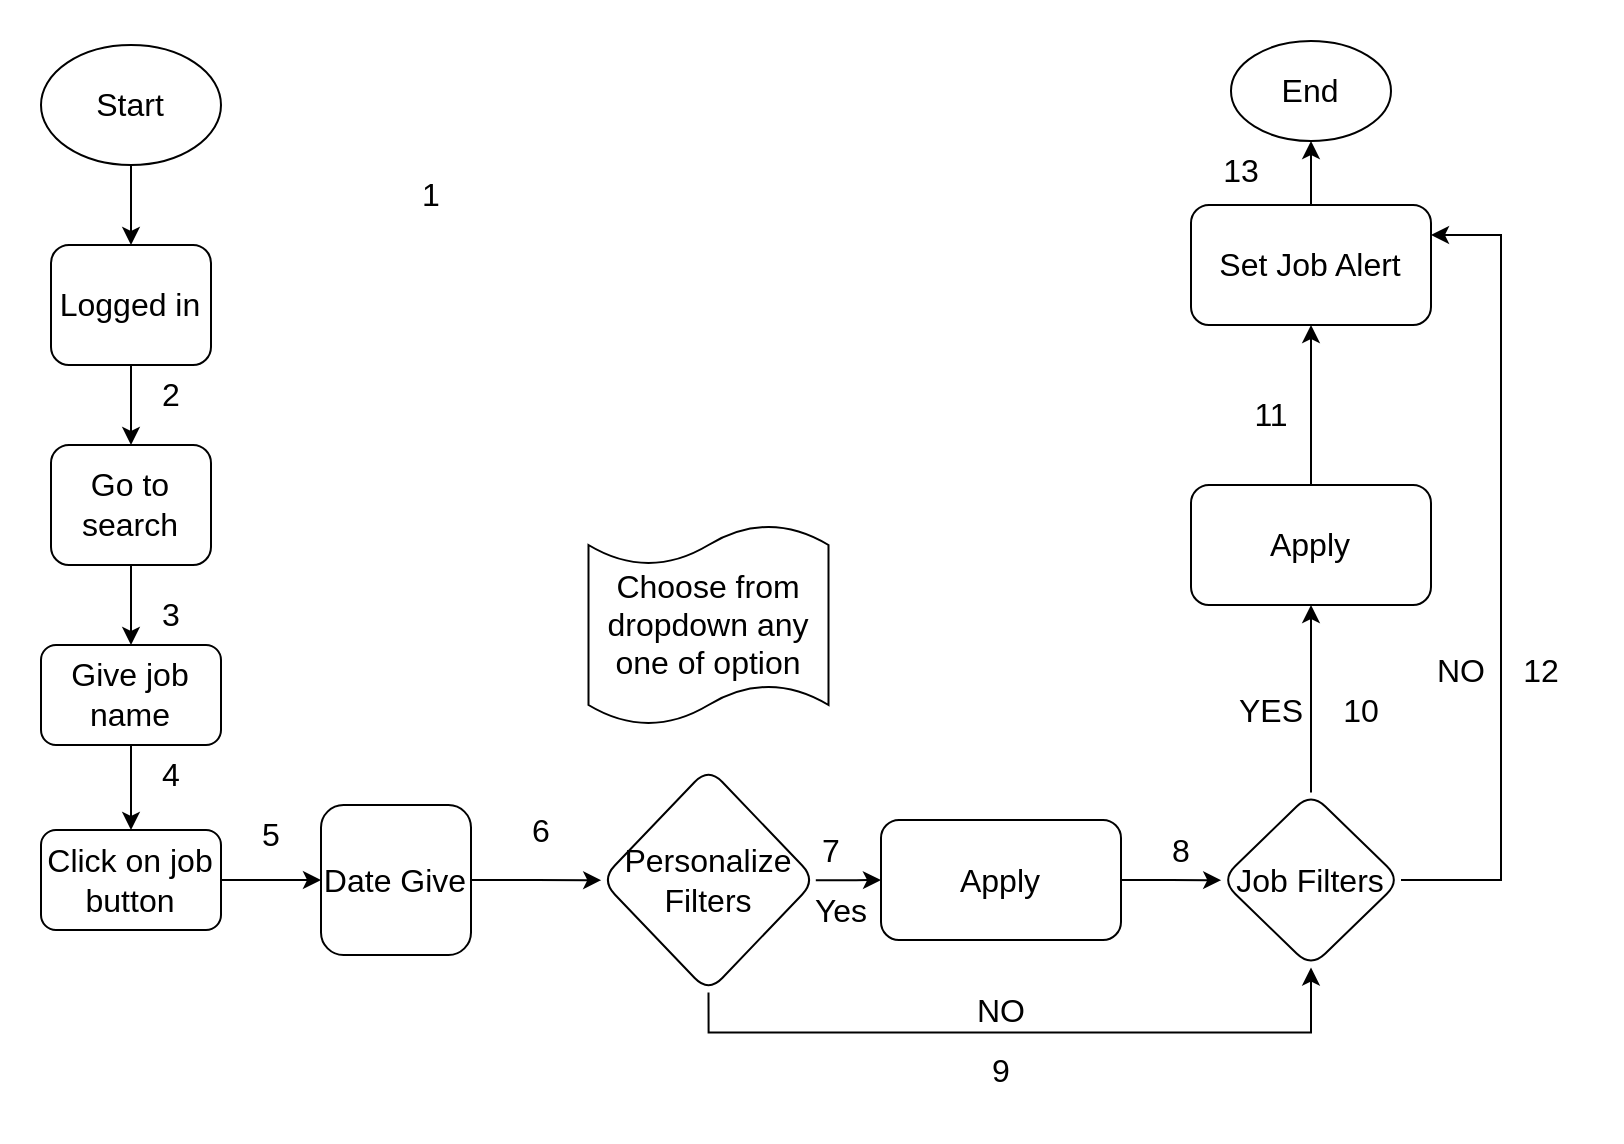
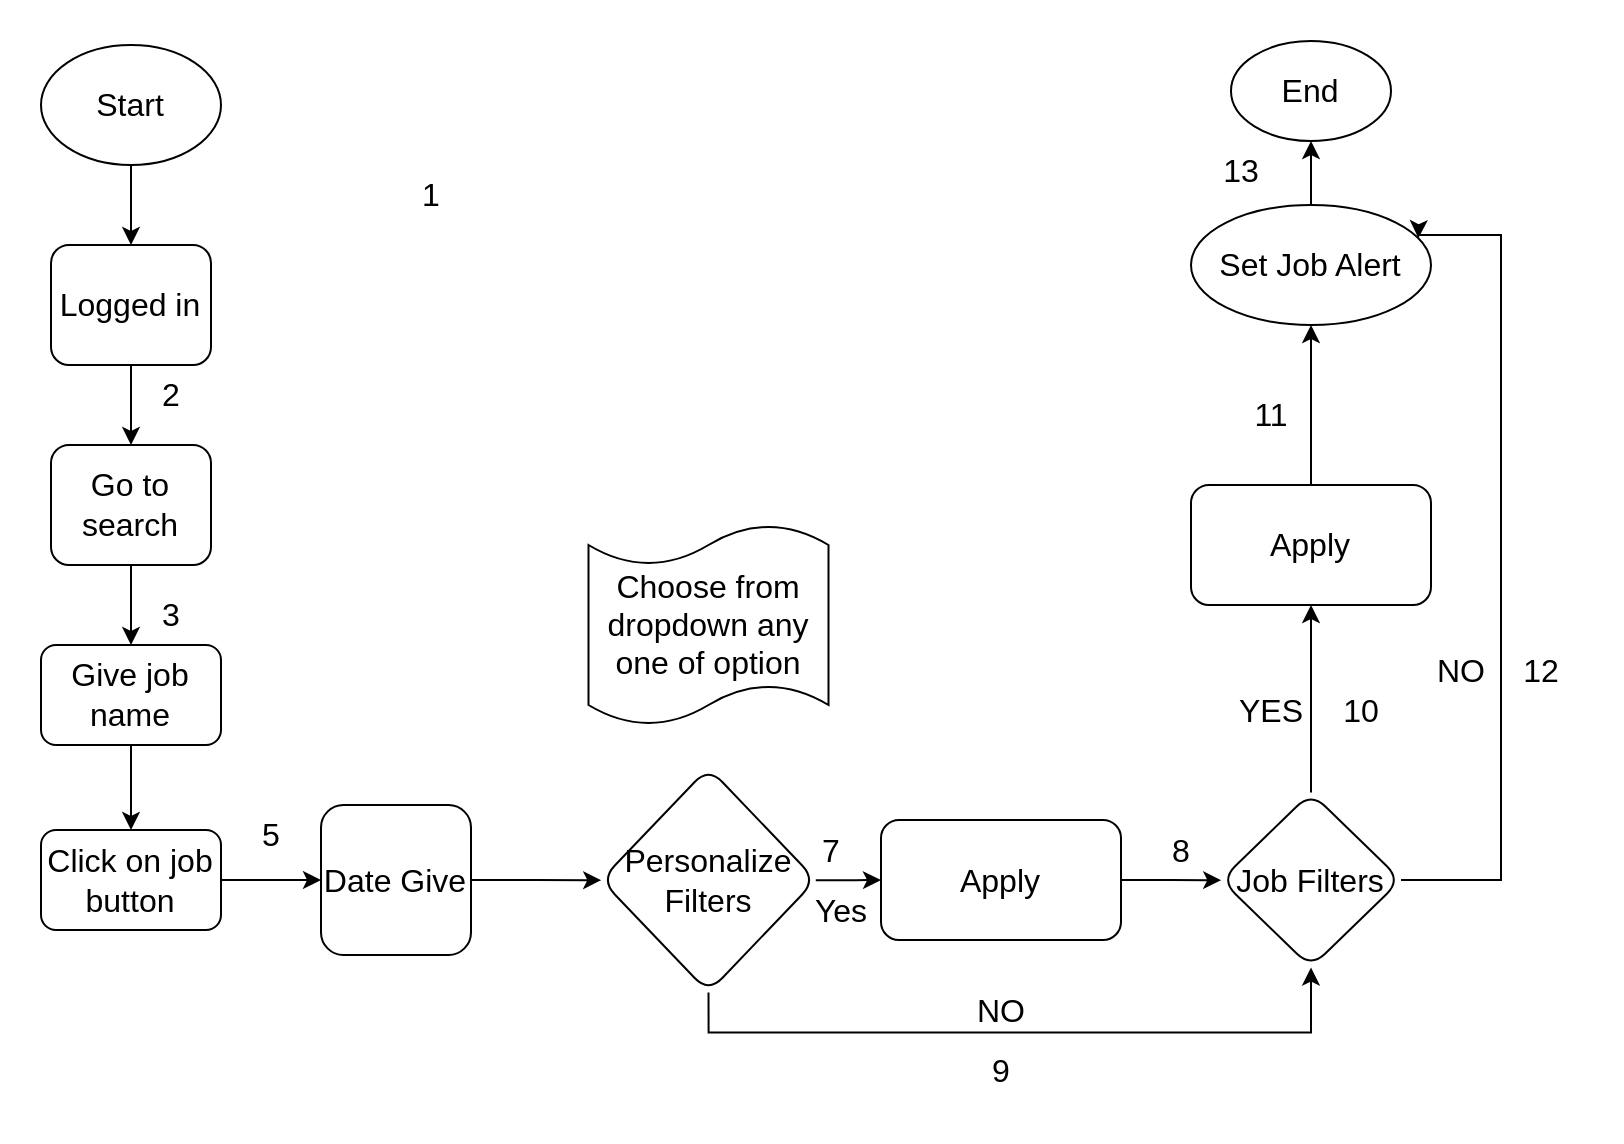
(1311, 265) -> (1311, 265)
(171, 775) -> none
(541, 831) -> none
